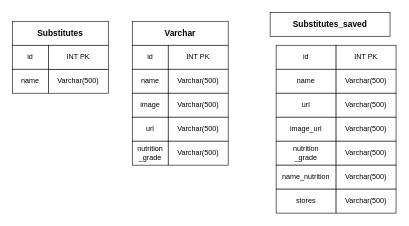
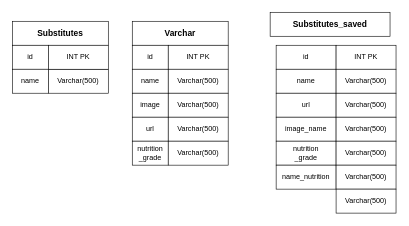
(306, 129) -> (306, 129)
(306, 201) -> none
